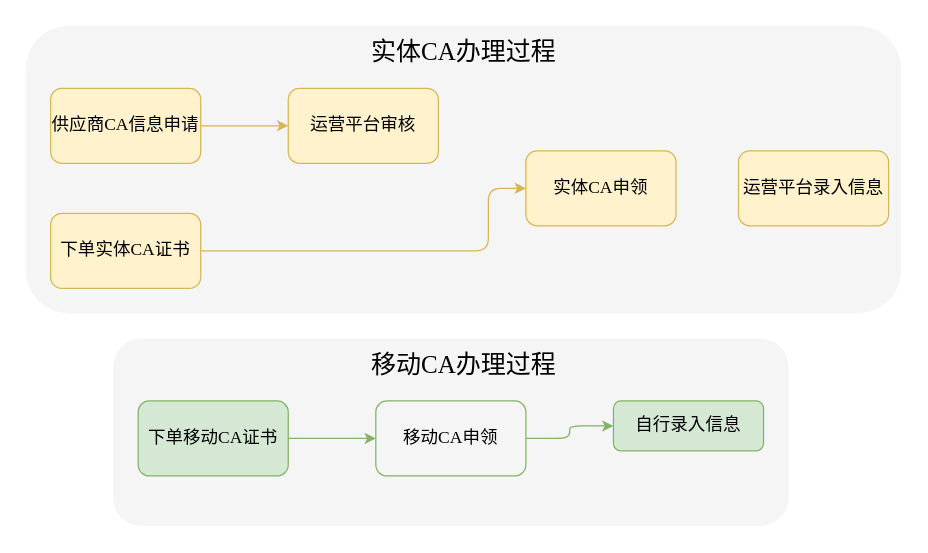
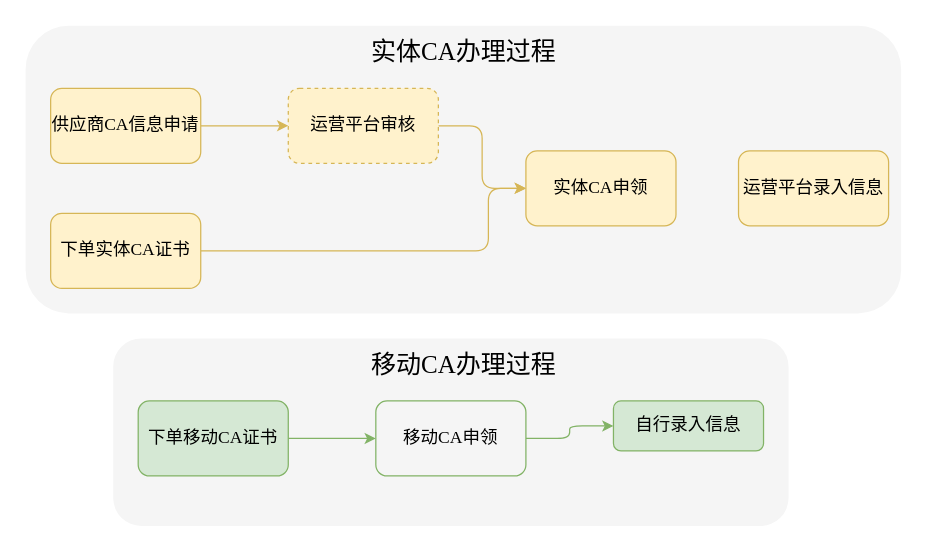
(363, 126) -> (363, 126)
none -> (482, 140)
